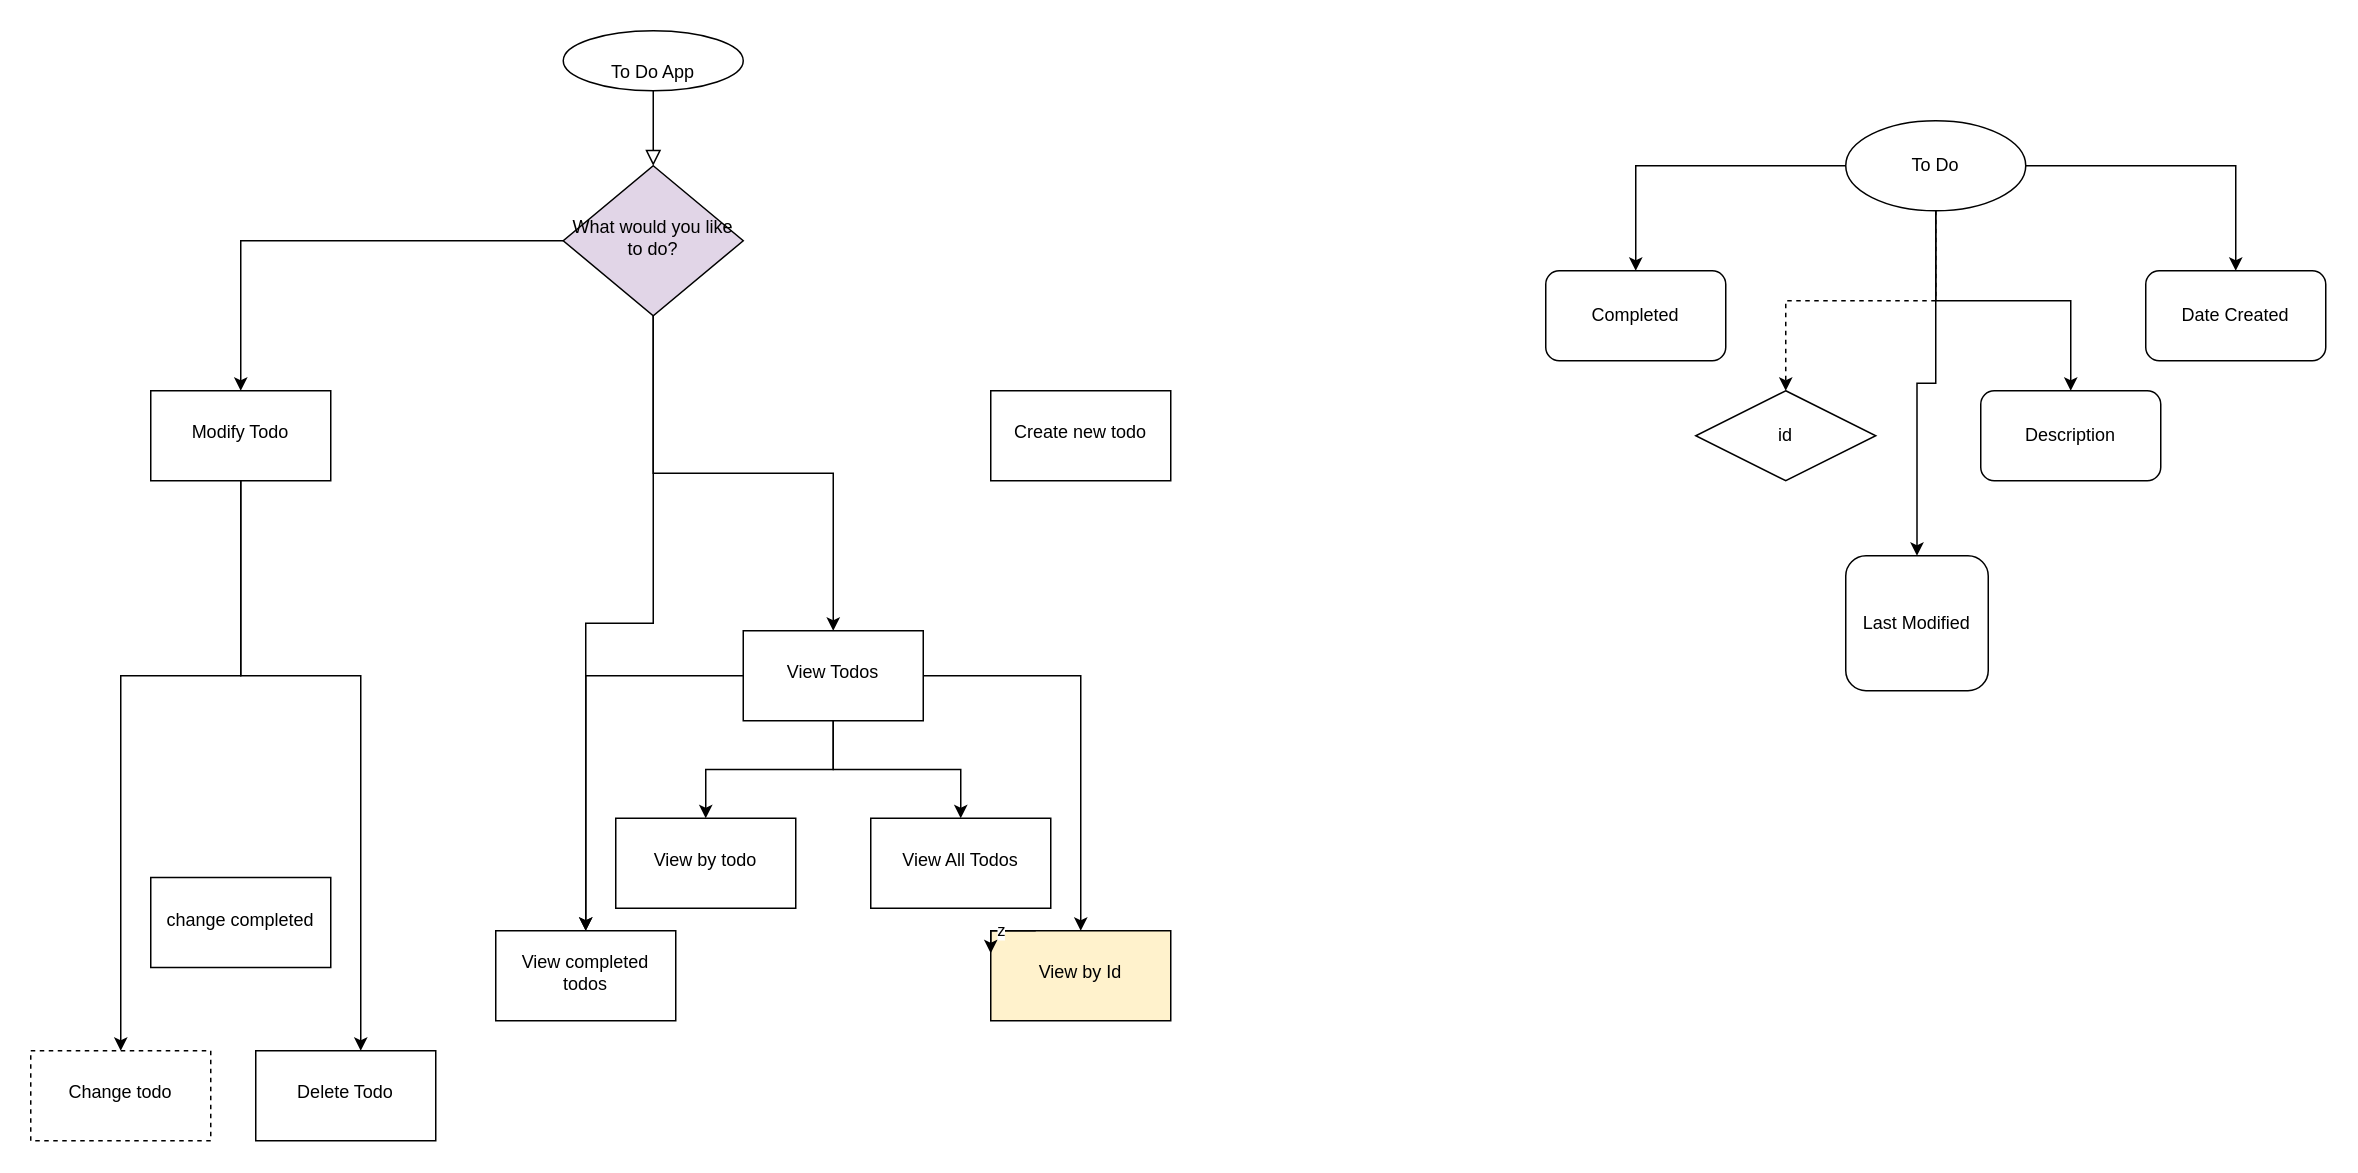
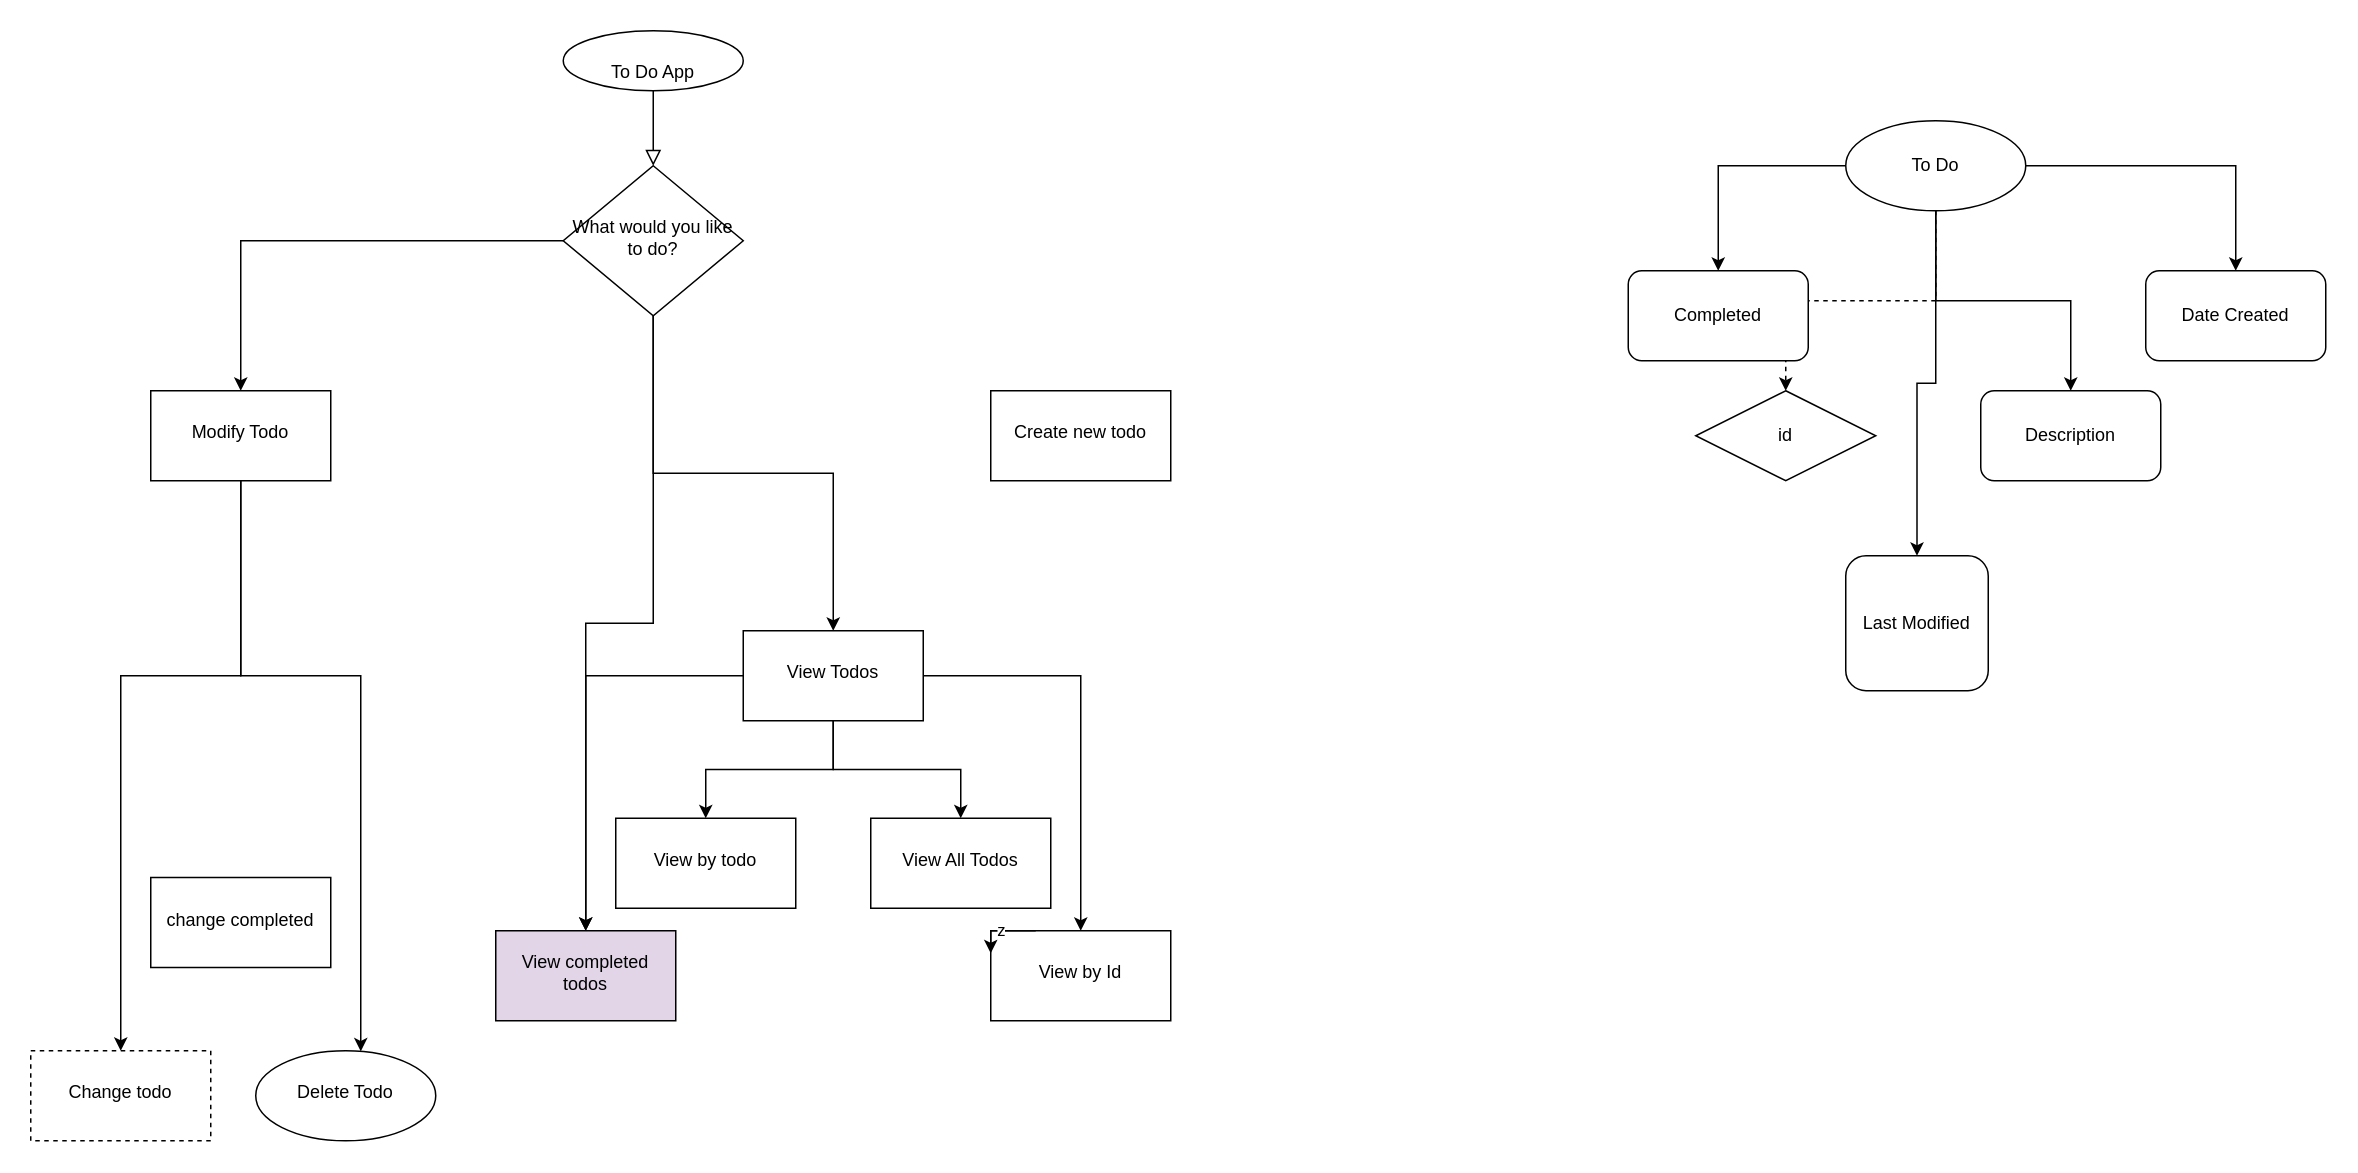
(653, 241) -> (653, 241)
(1636, 316) -> (1718, 316)
(586, 976) -> (586, 976)
(1081, 976) -> (1081, 976)
(346, 1096) -> (346, 1096)
